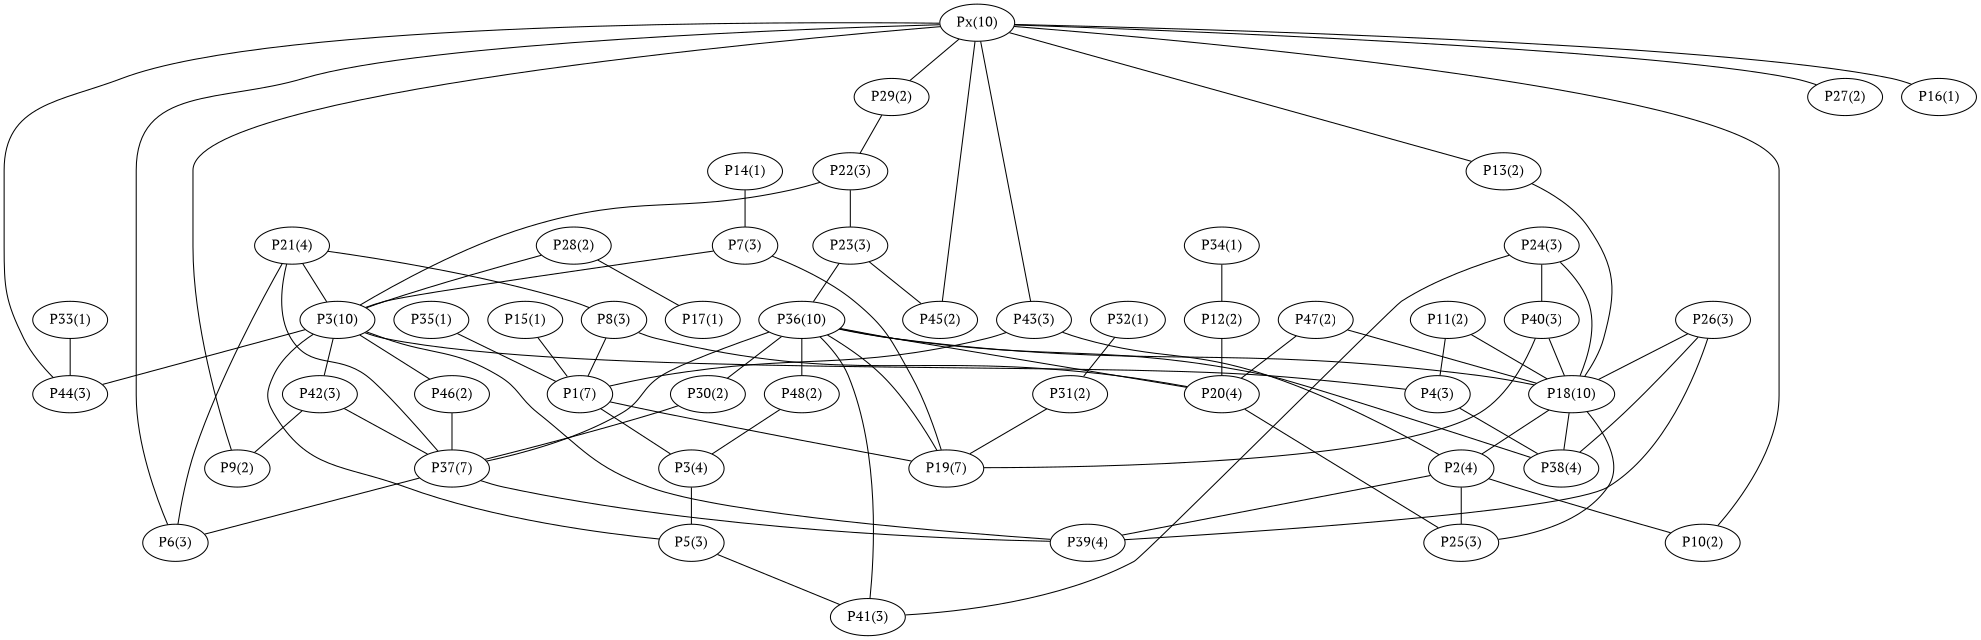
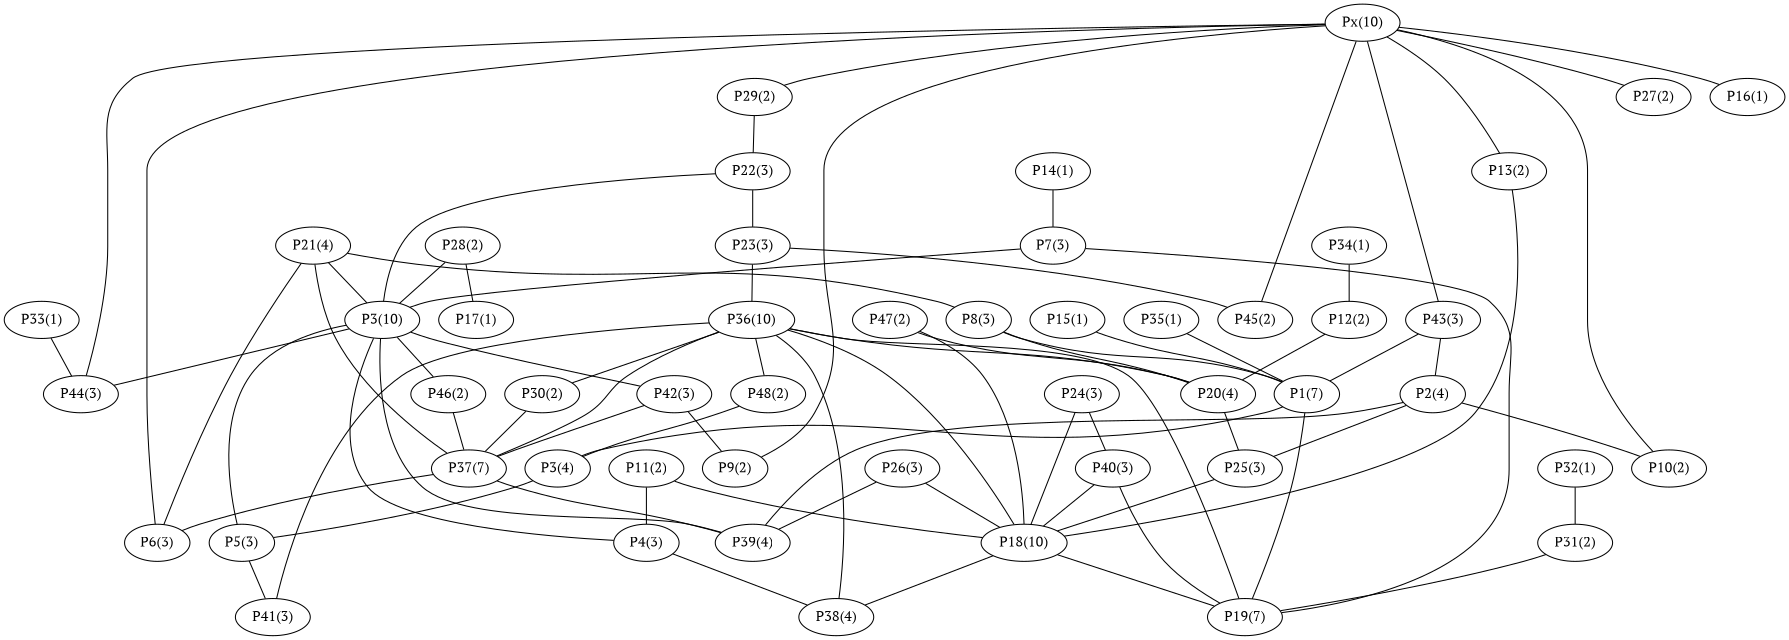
(1641, 397) -> none
(1516, 432) -> (1136, 580)
(1226, 473) -> none
